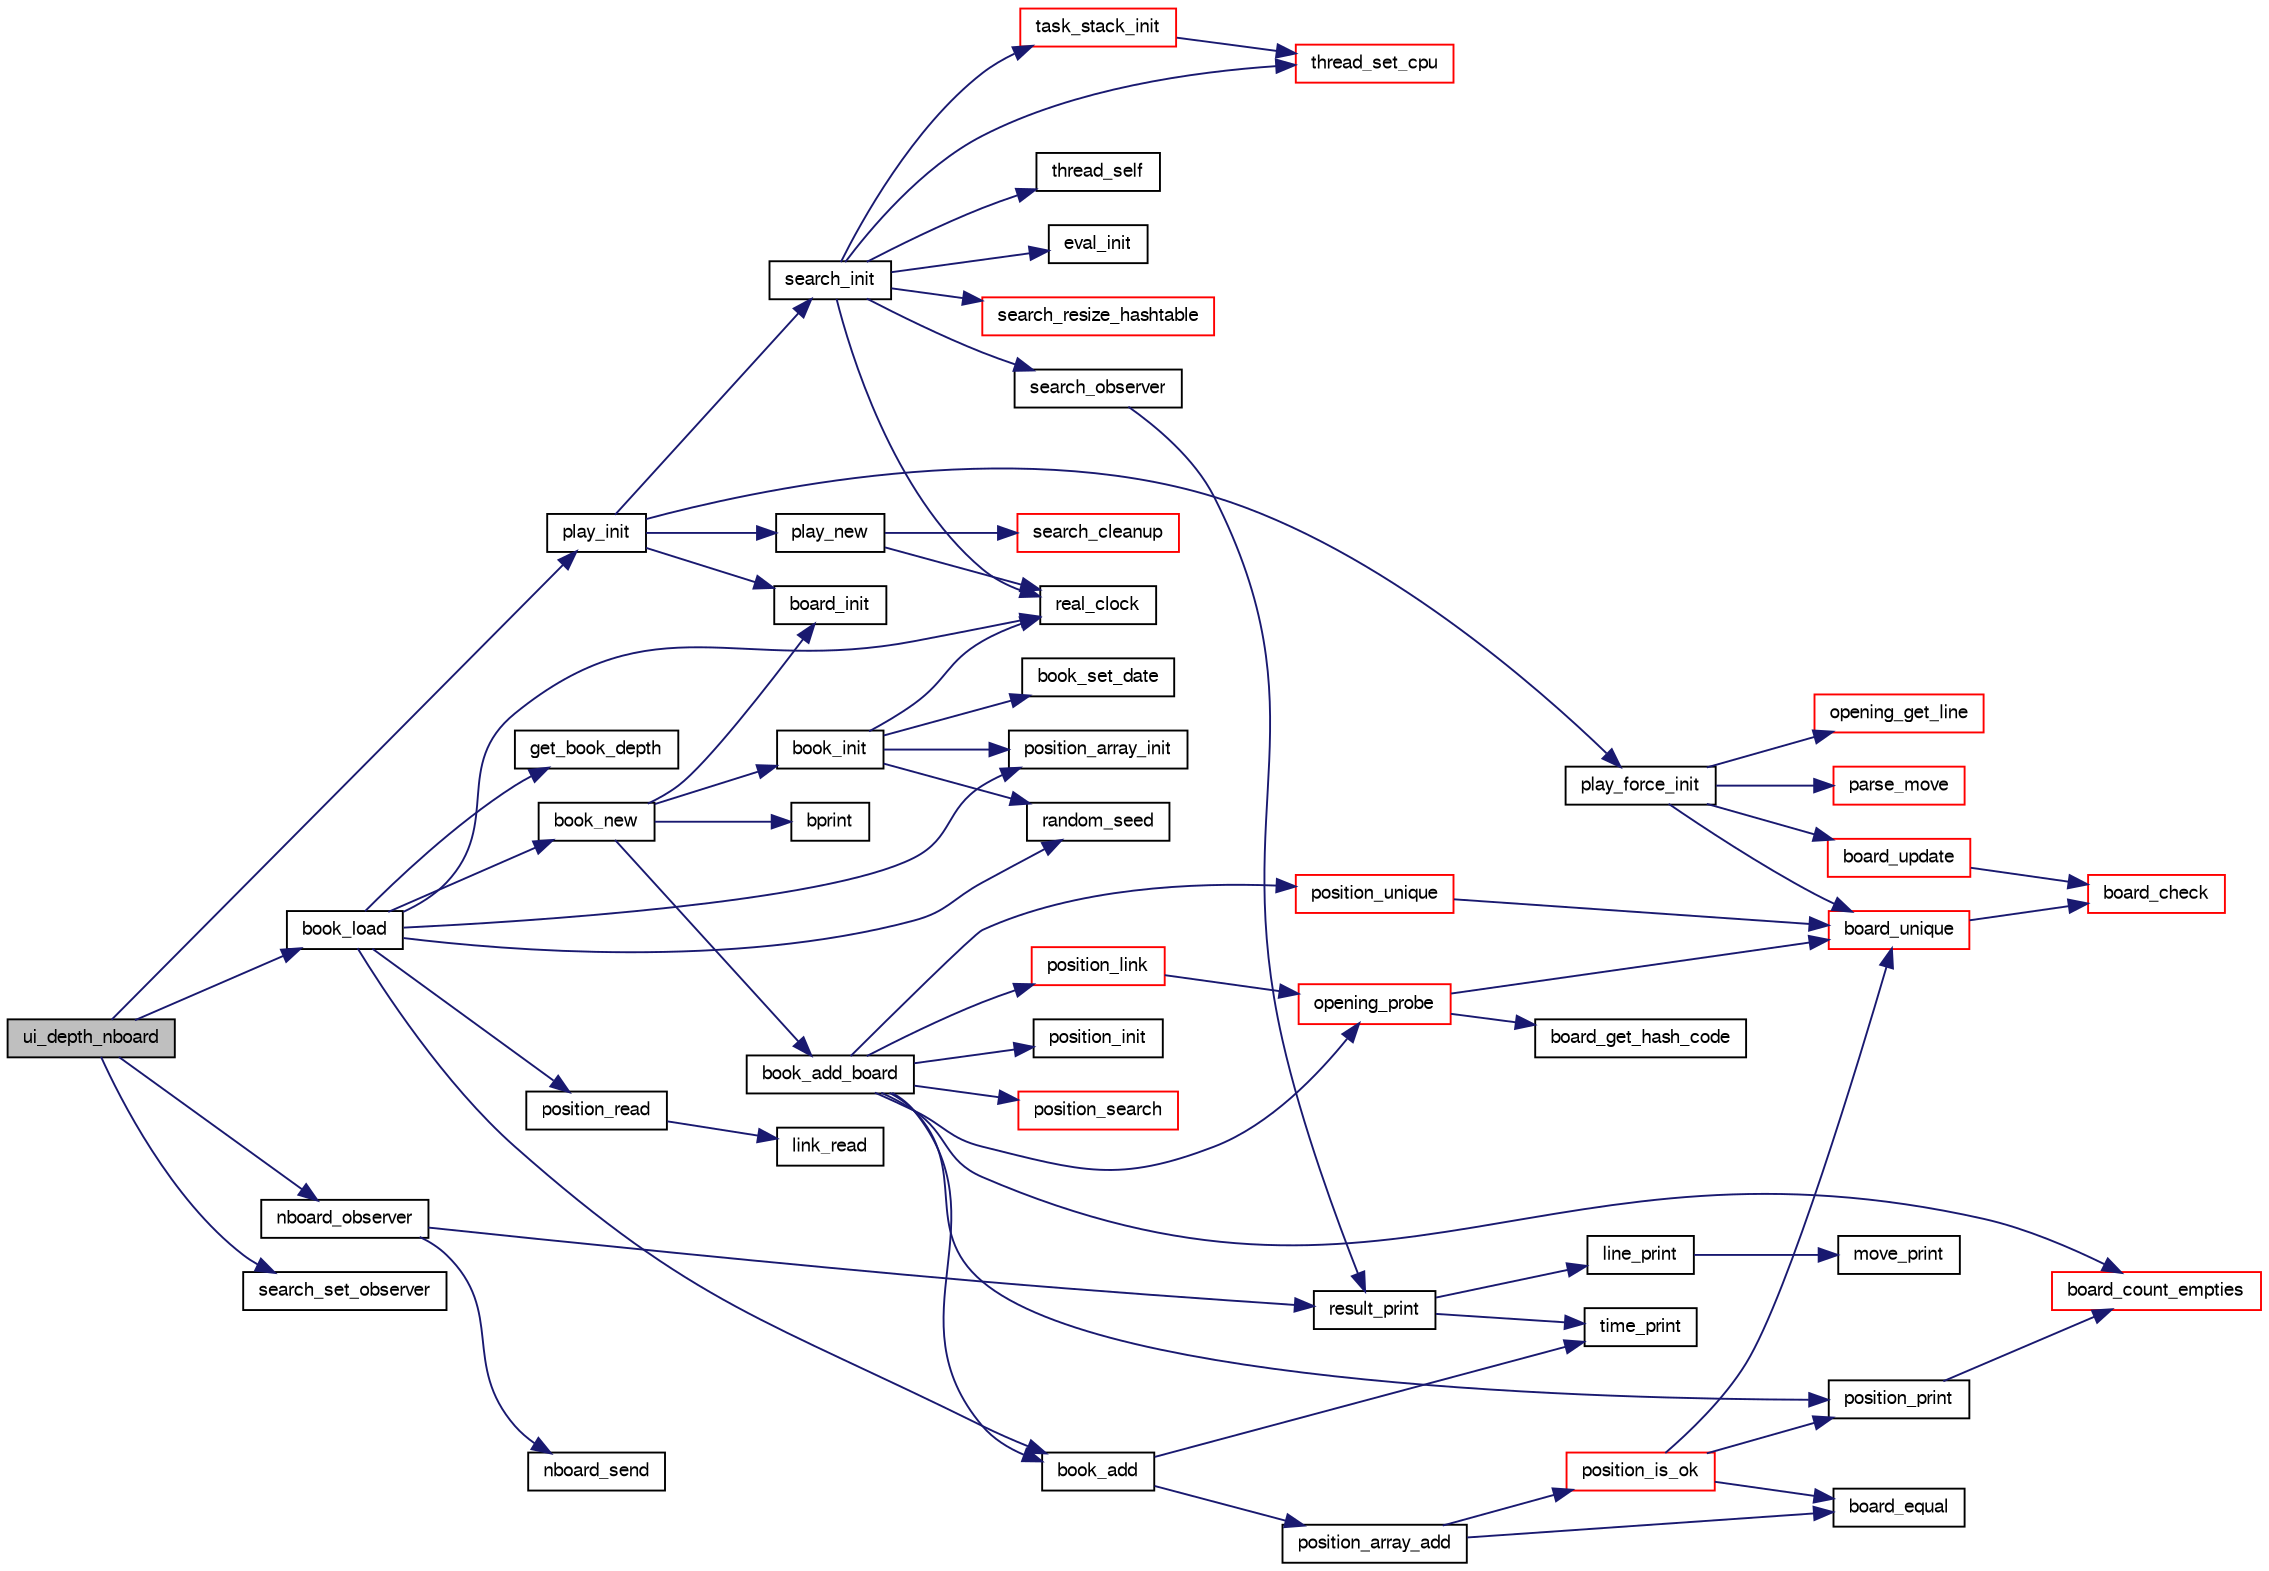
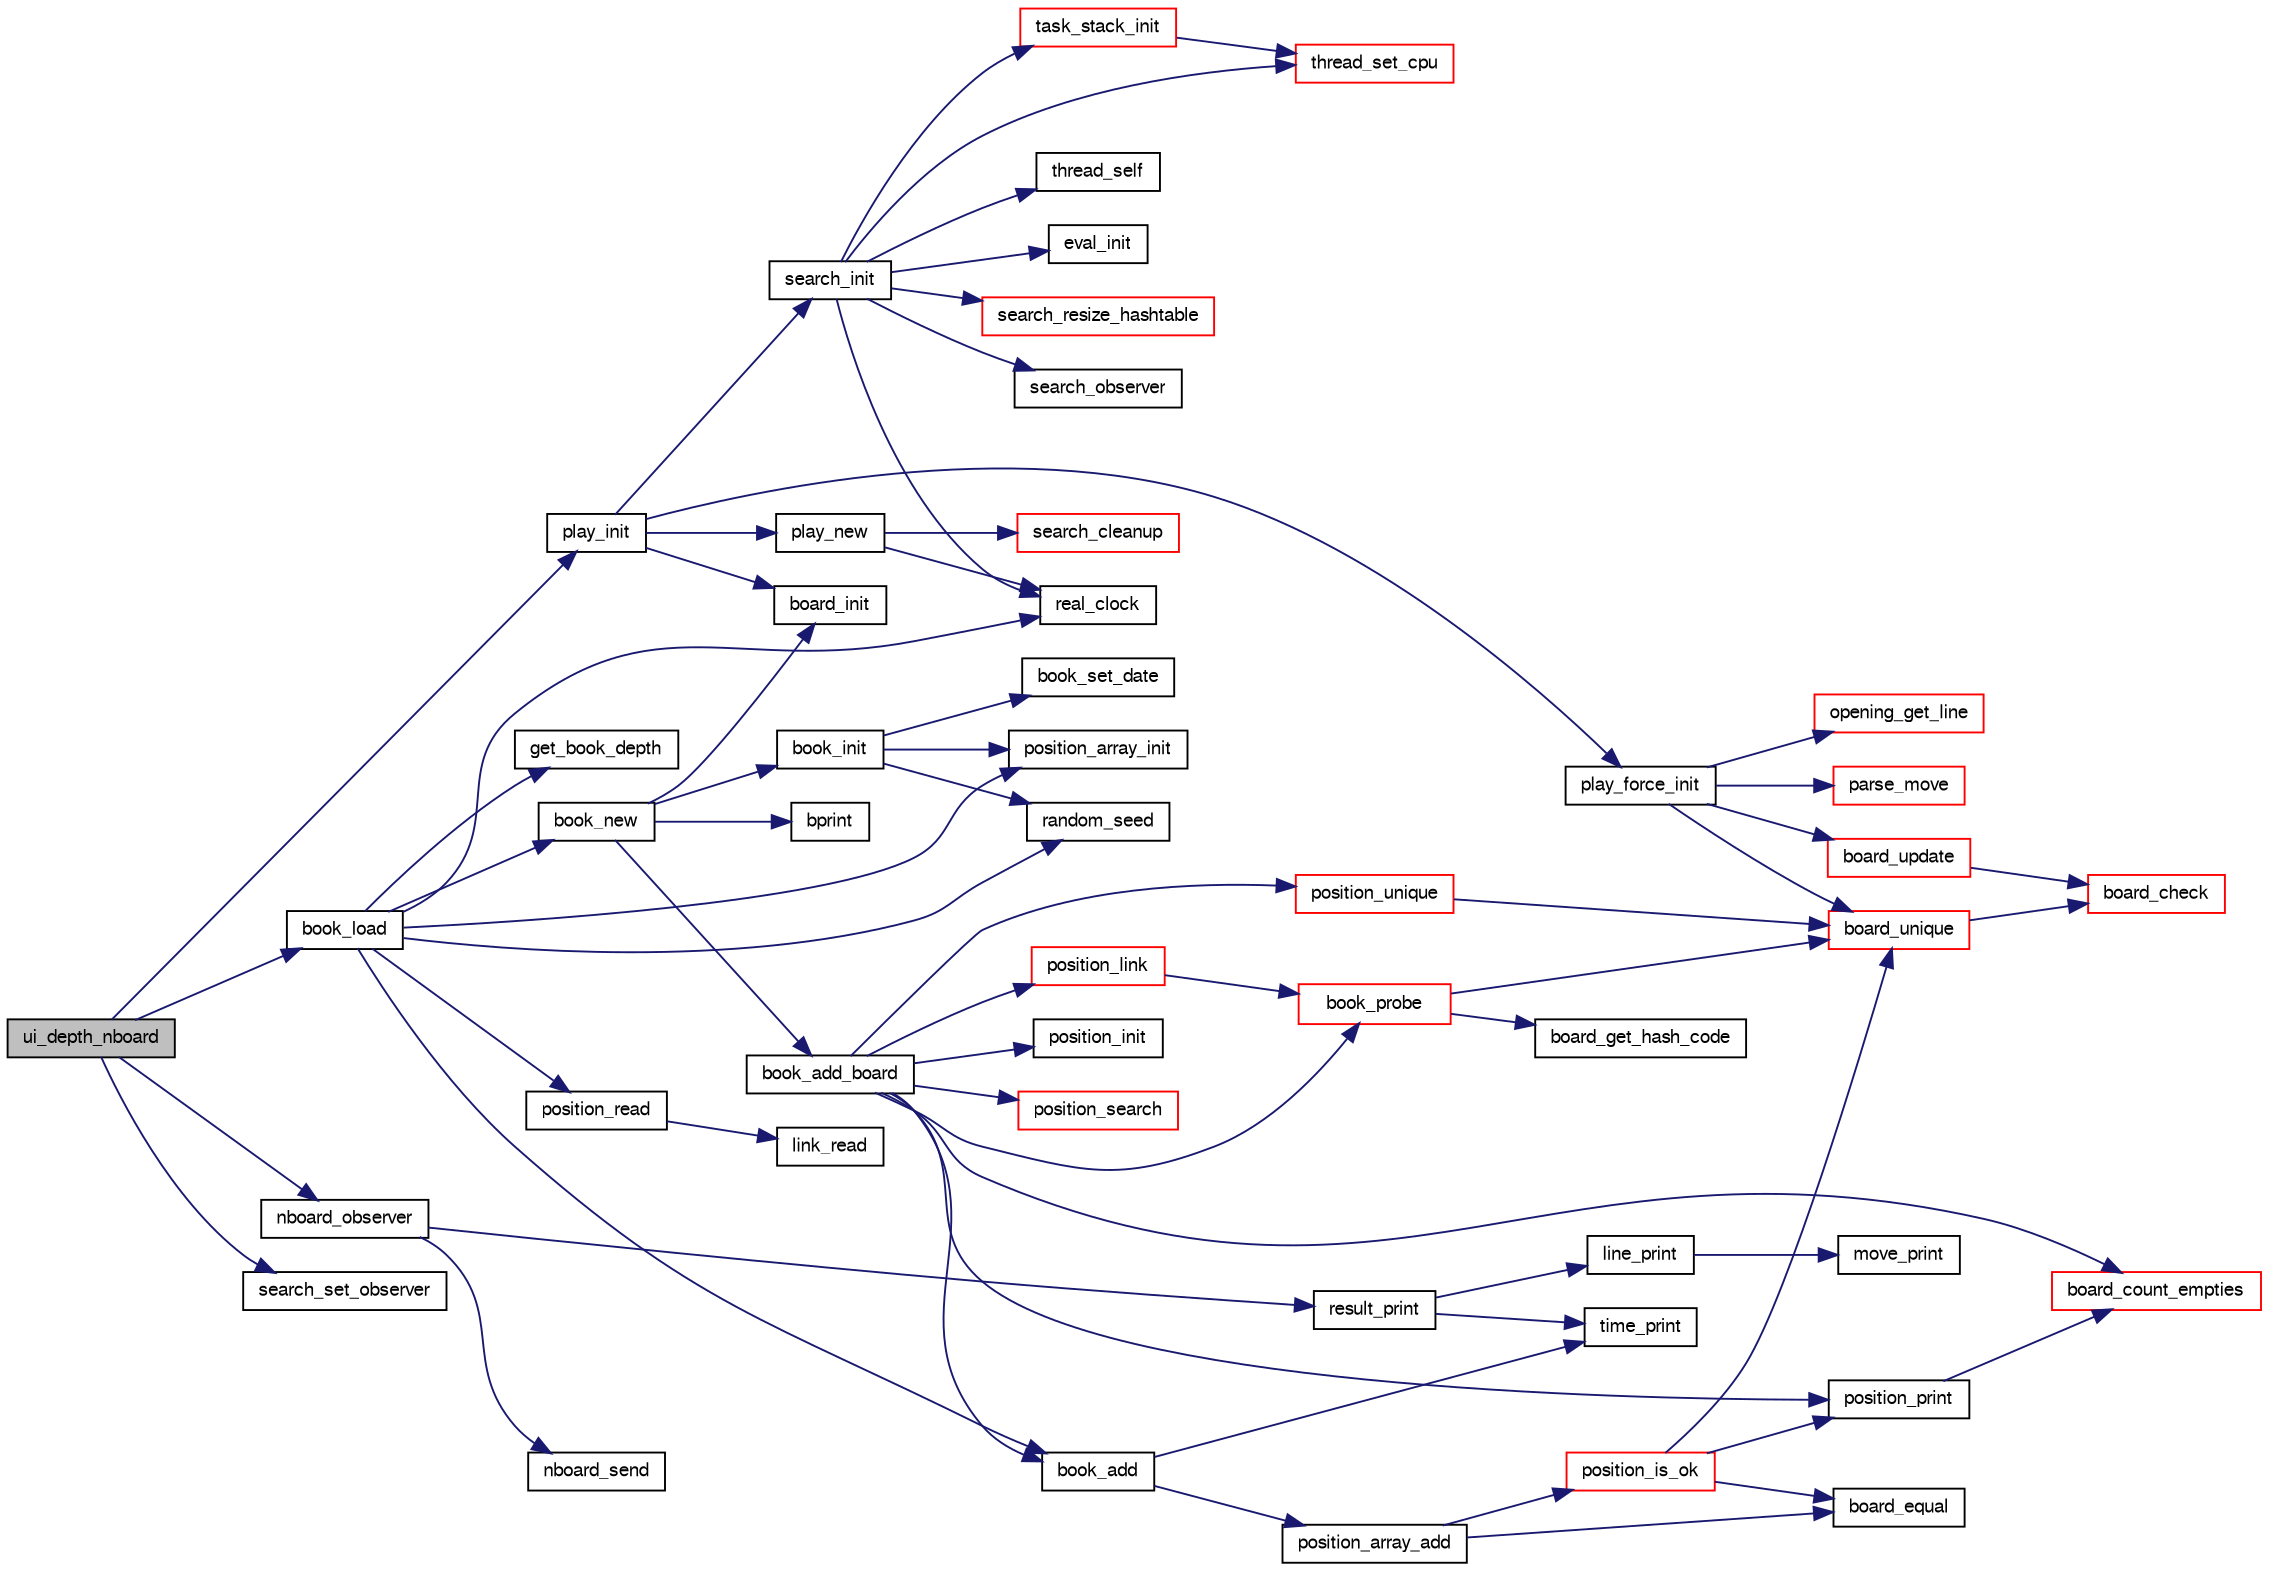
(944, 675) -> none
(1266, 825) -> none
(1375, 1004) -> (1375, 1004)
